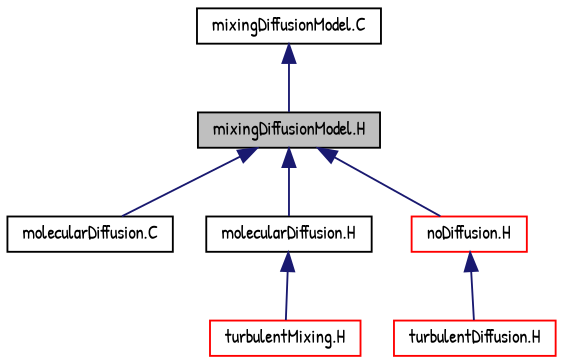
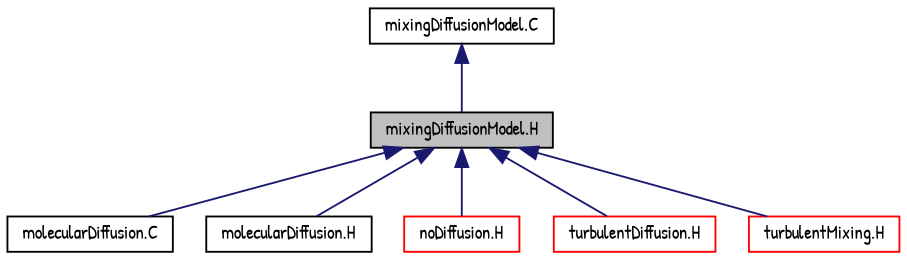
(287, 296) -> (652, 185)
(473, 296) -> (556, 187)
